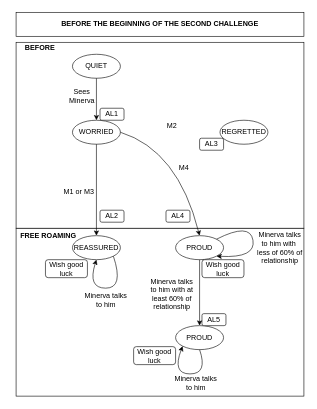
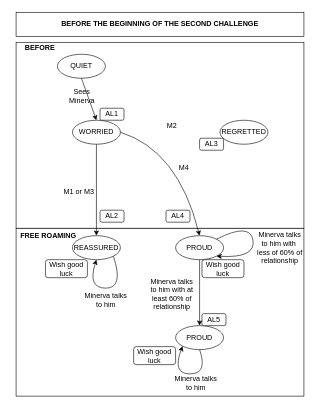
(96, 66) -> (81, 66)
